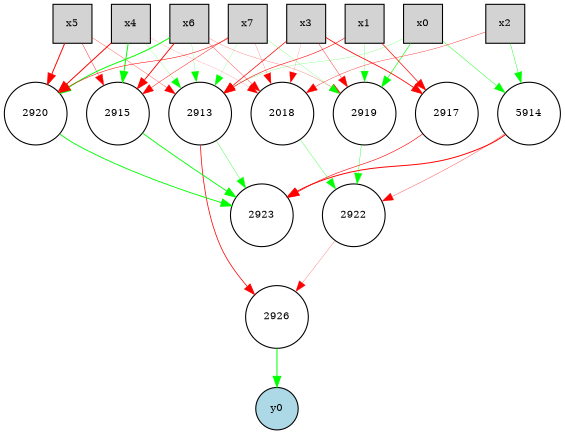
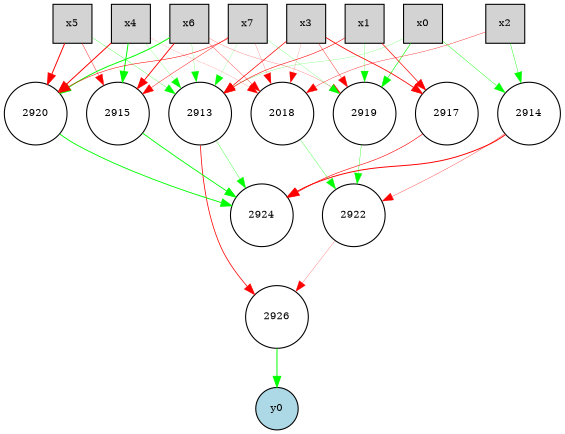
(119, 55) -> (119, 55)
(529, 114) -> (529, 114)
(262, 215) -> (262, 215)
